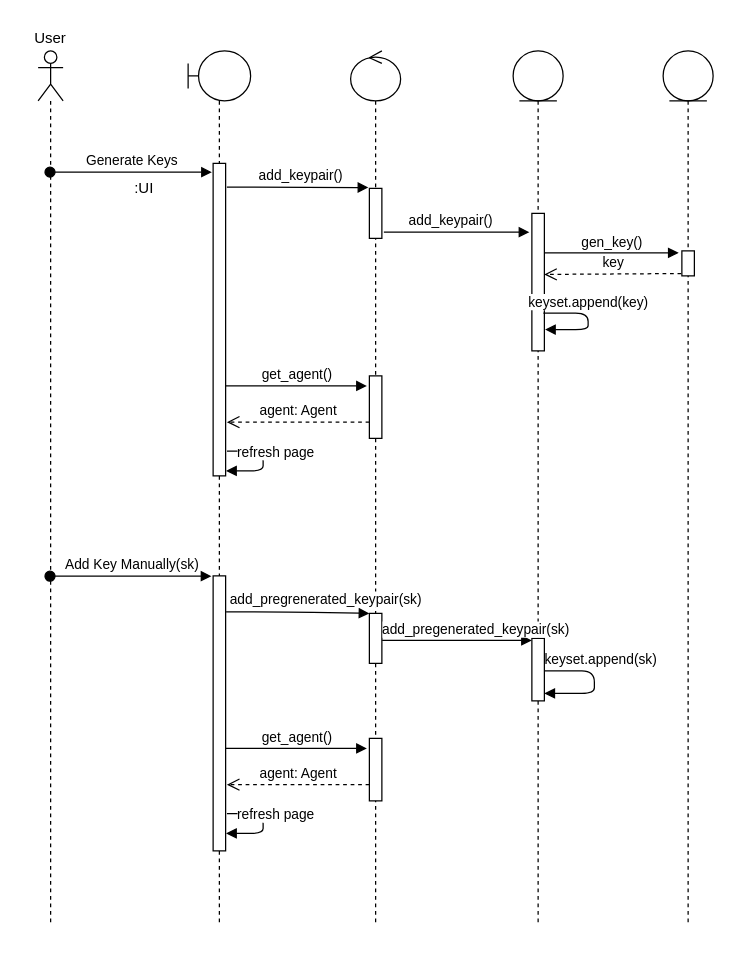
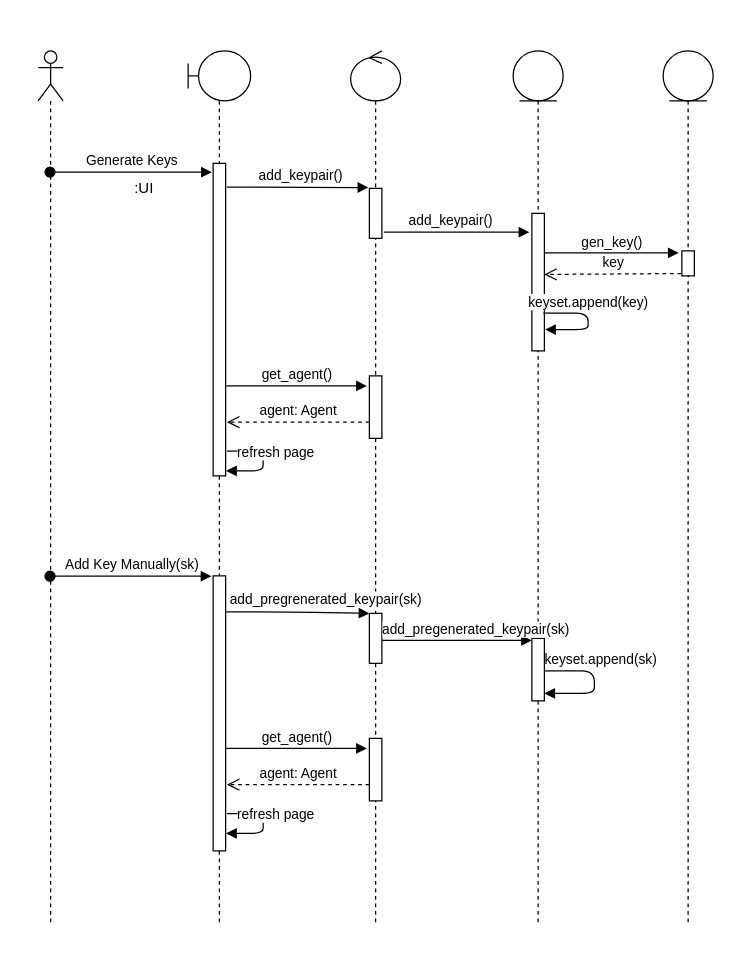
(51, 38) -> none
